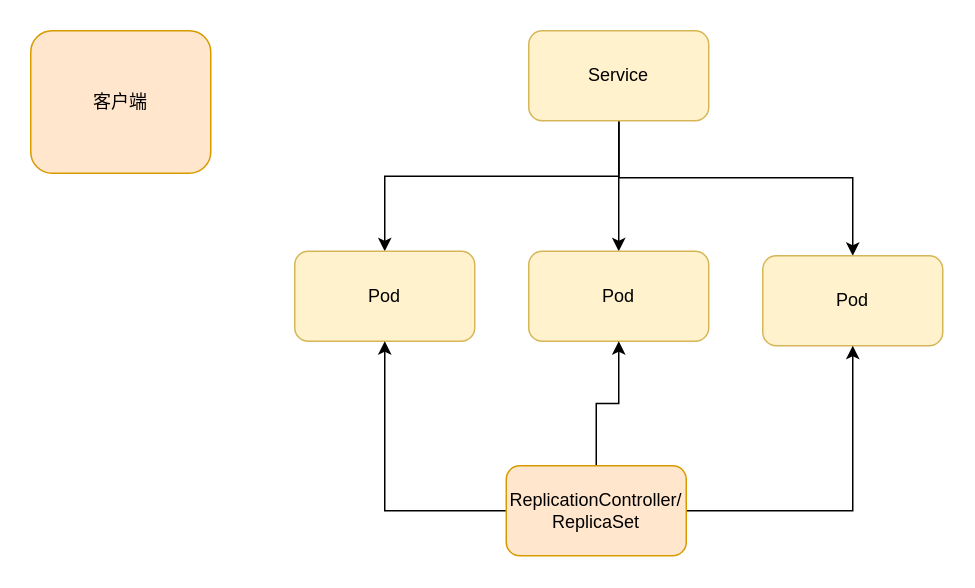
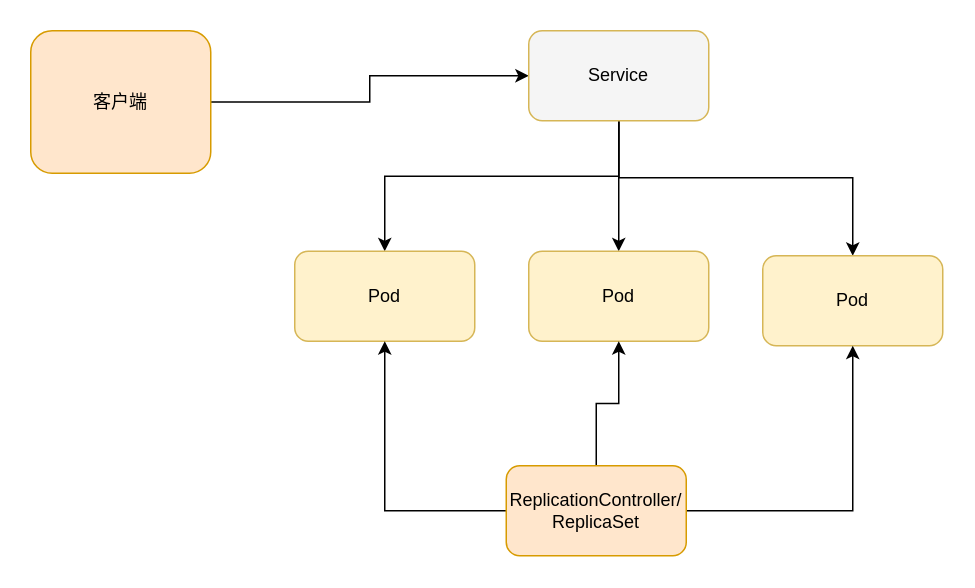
(619, 76) -> (619, 76)
none -> (370, 94)
